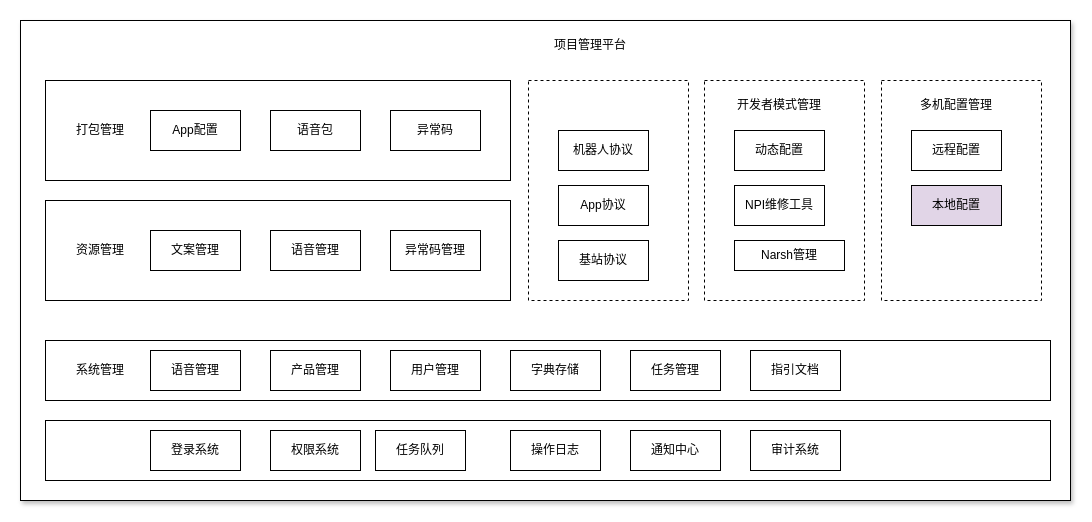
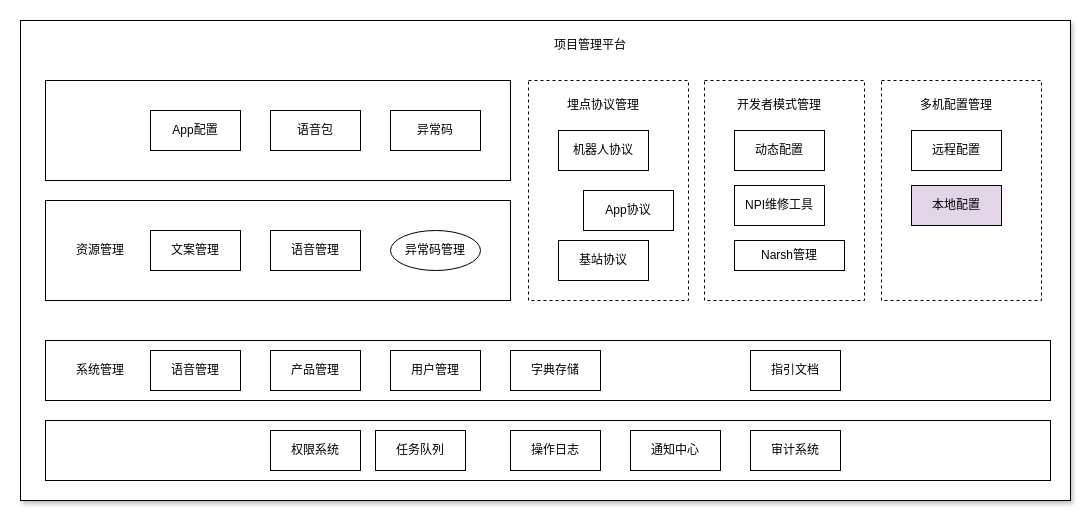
none -> (604, 106)
(101, 131) -> none
(604, 206) -> (629, 211)
(436, 251) -> (436, 251)
(676, 371) -> none
(196, 451) -> none
